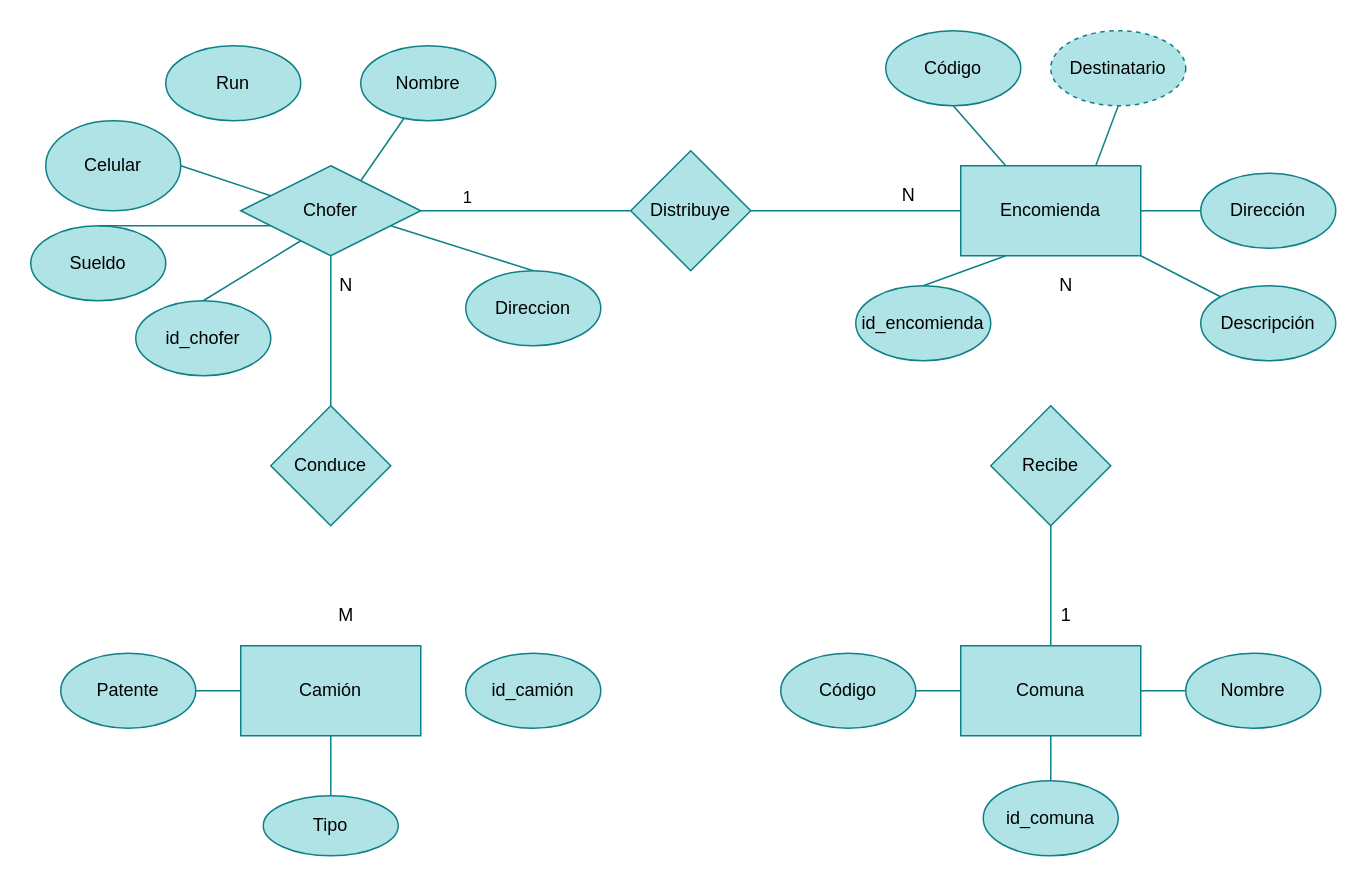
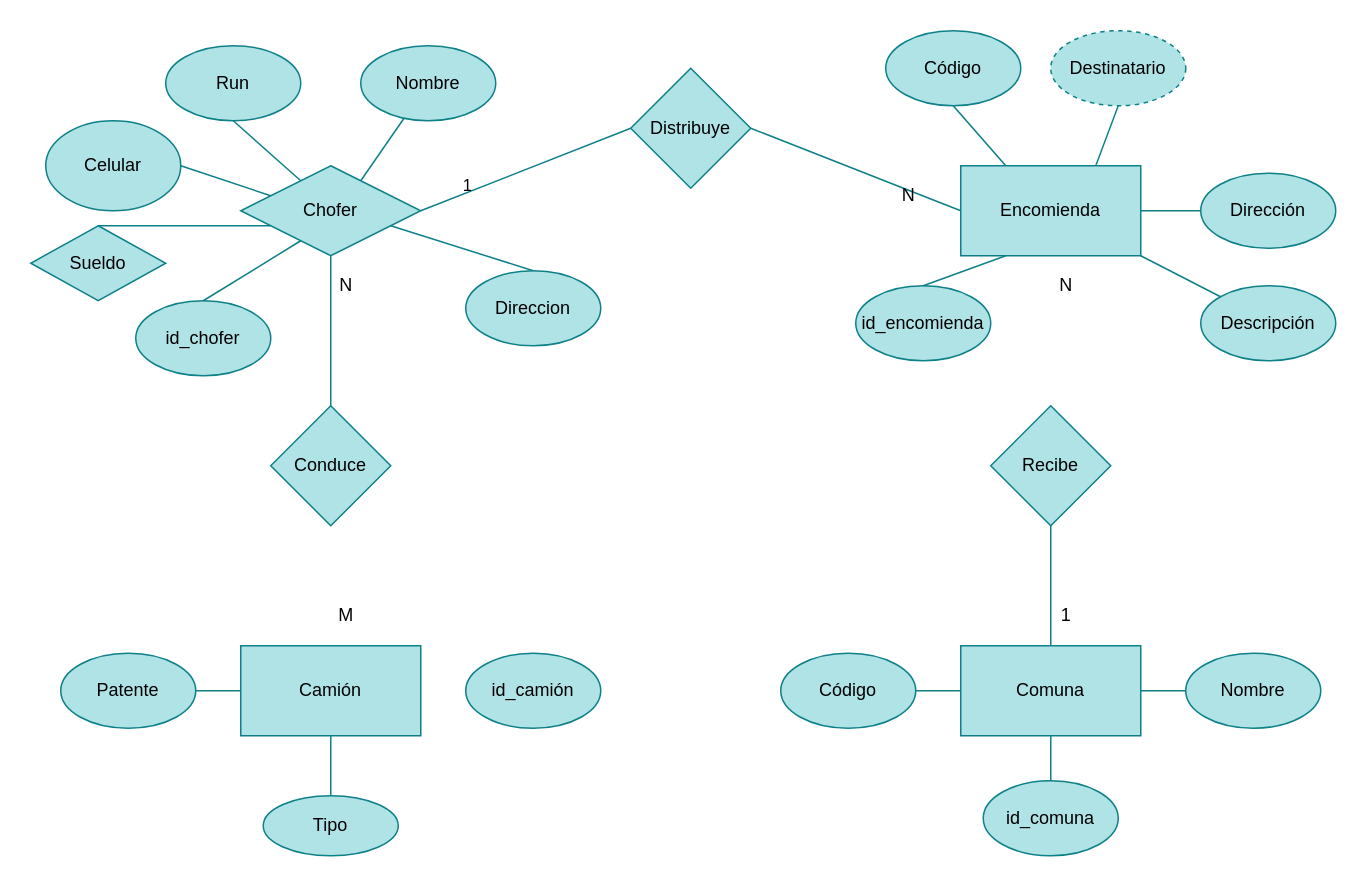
none -> (267, 151)
(691, 211) -> (691, 128)
(98, 263) -> (98, 263)
